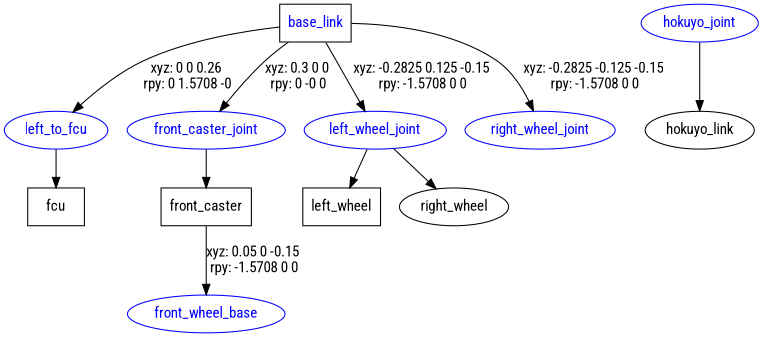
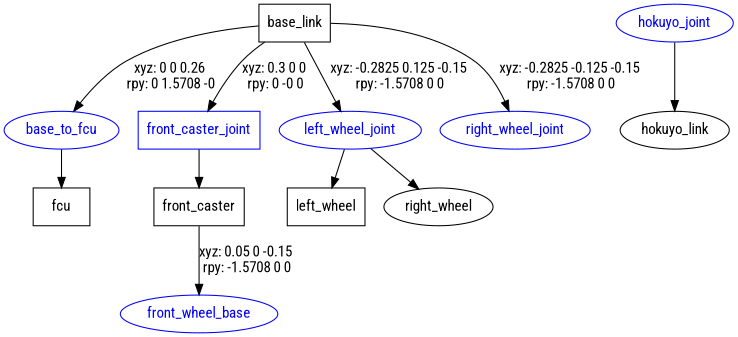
(315, 23) -> (295, 23)
(56, 130) -> (62, 130)
(206, 130) -> (199, 130)
